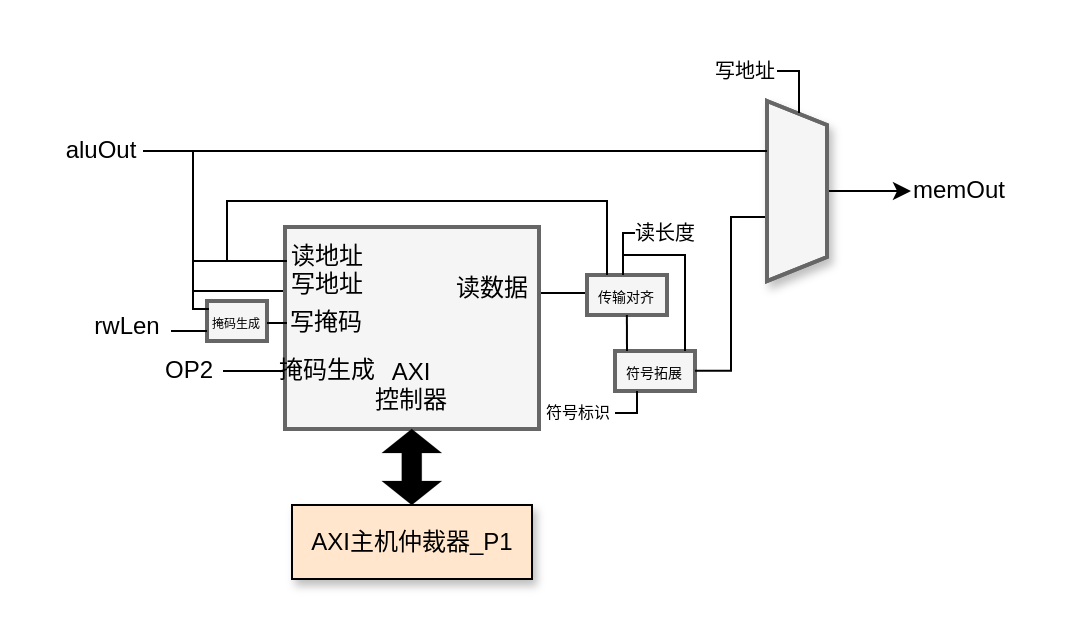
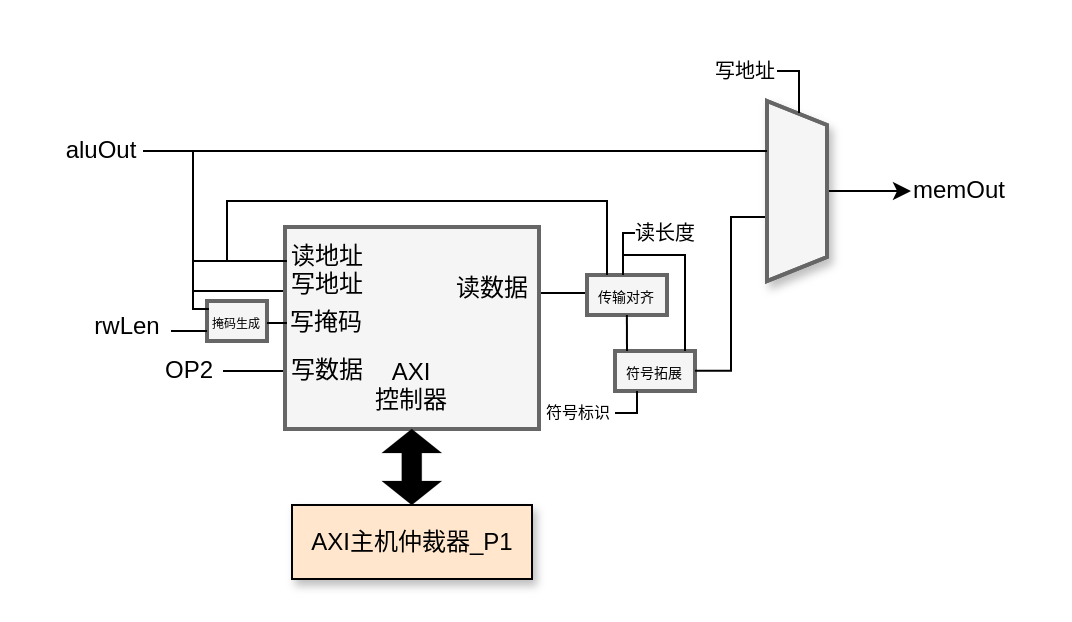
(328, 313) -> (328, 313)
